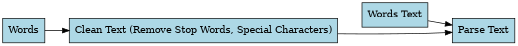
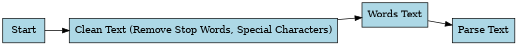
(24, 31) -> (24, 31)
(391, 34) -> (346, 19)
